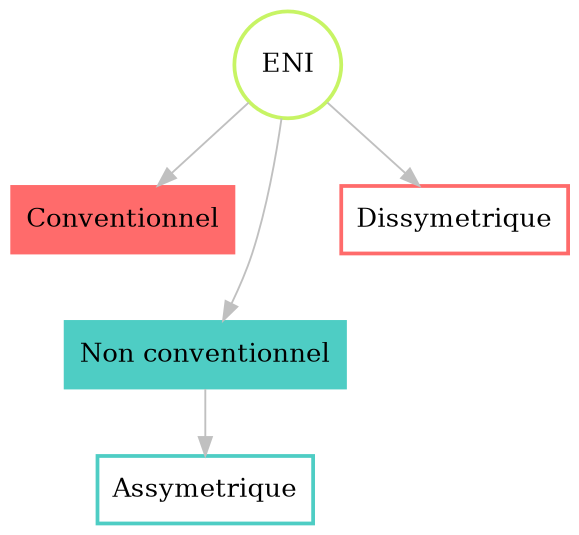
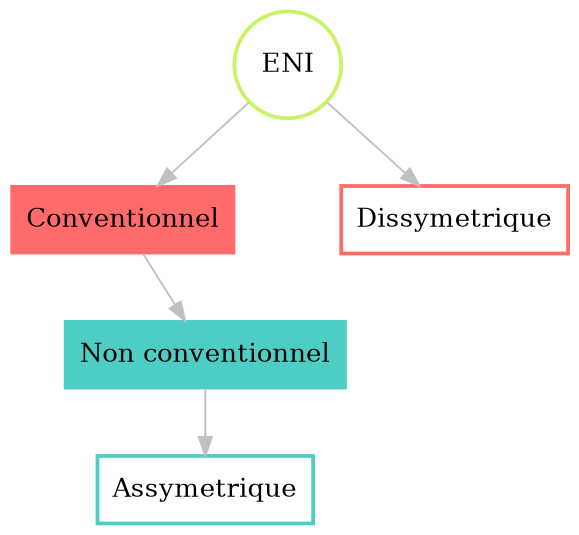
(264, 213) -> (159, 279)
